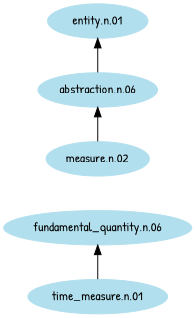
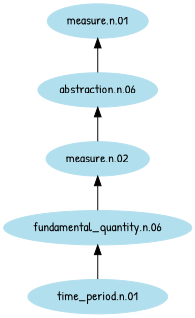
(98, 21) -> (98, 21)
none -> (98, 198)
(98, 297) -> (98, 297)
